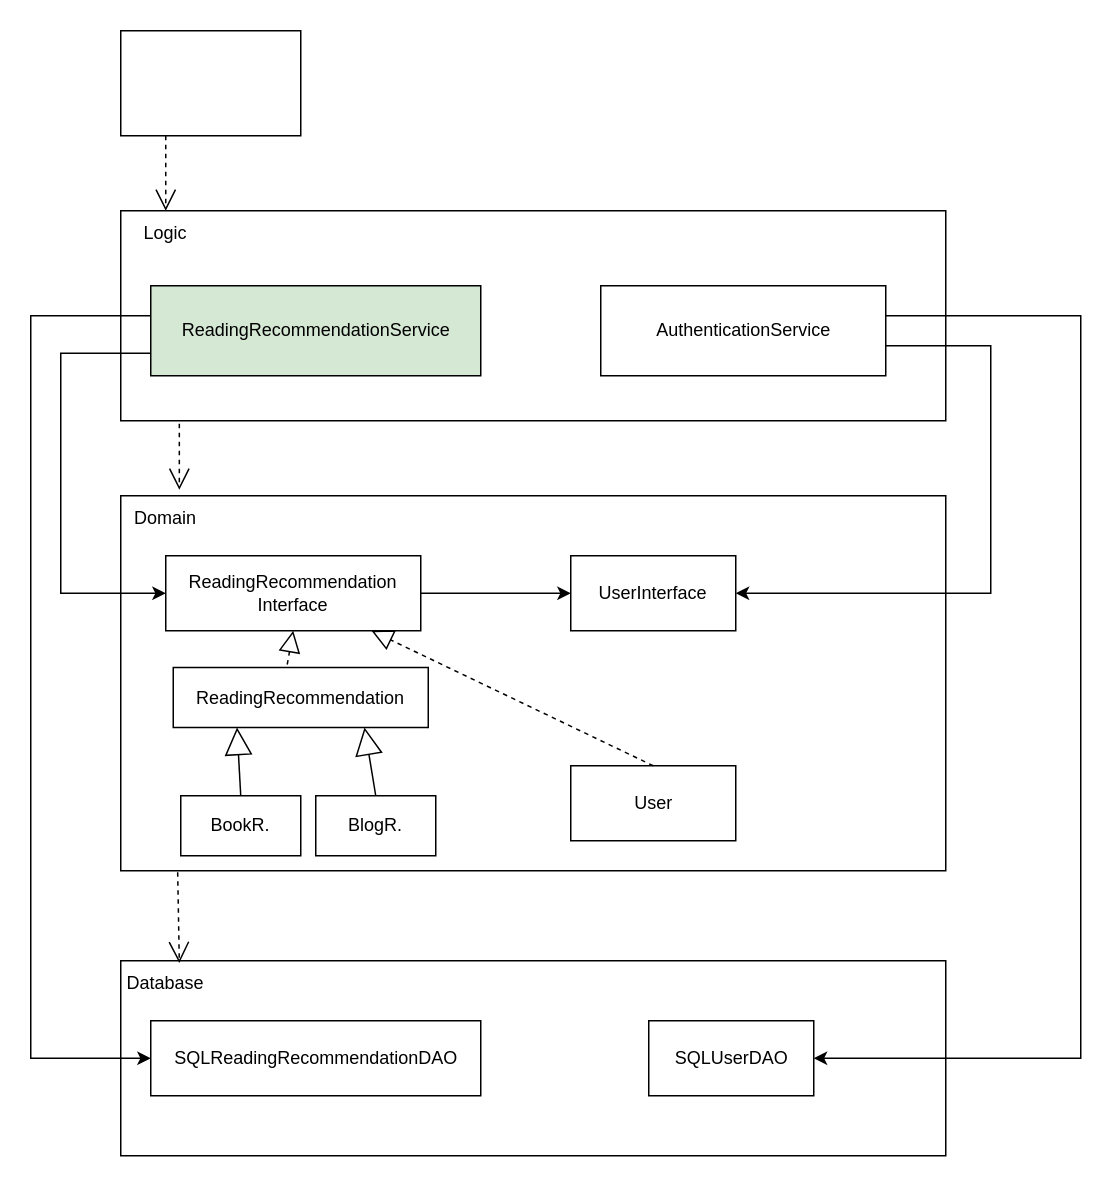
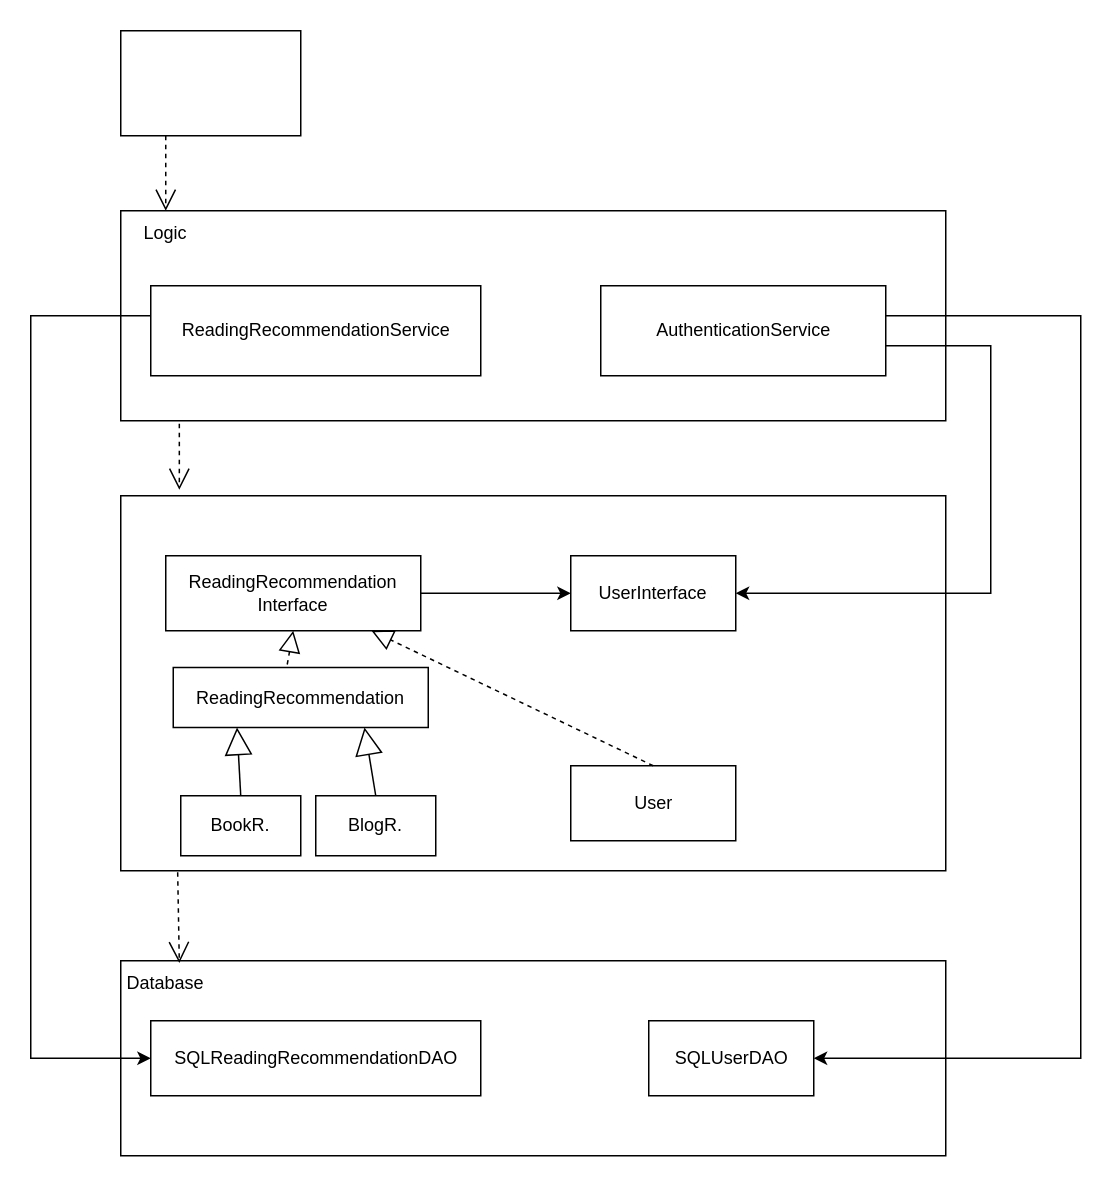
(316, 331) -> (316, 331)
(61, 475) -> none
(166, 518) -> none
